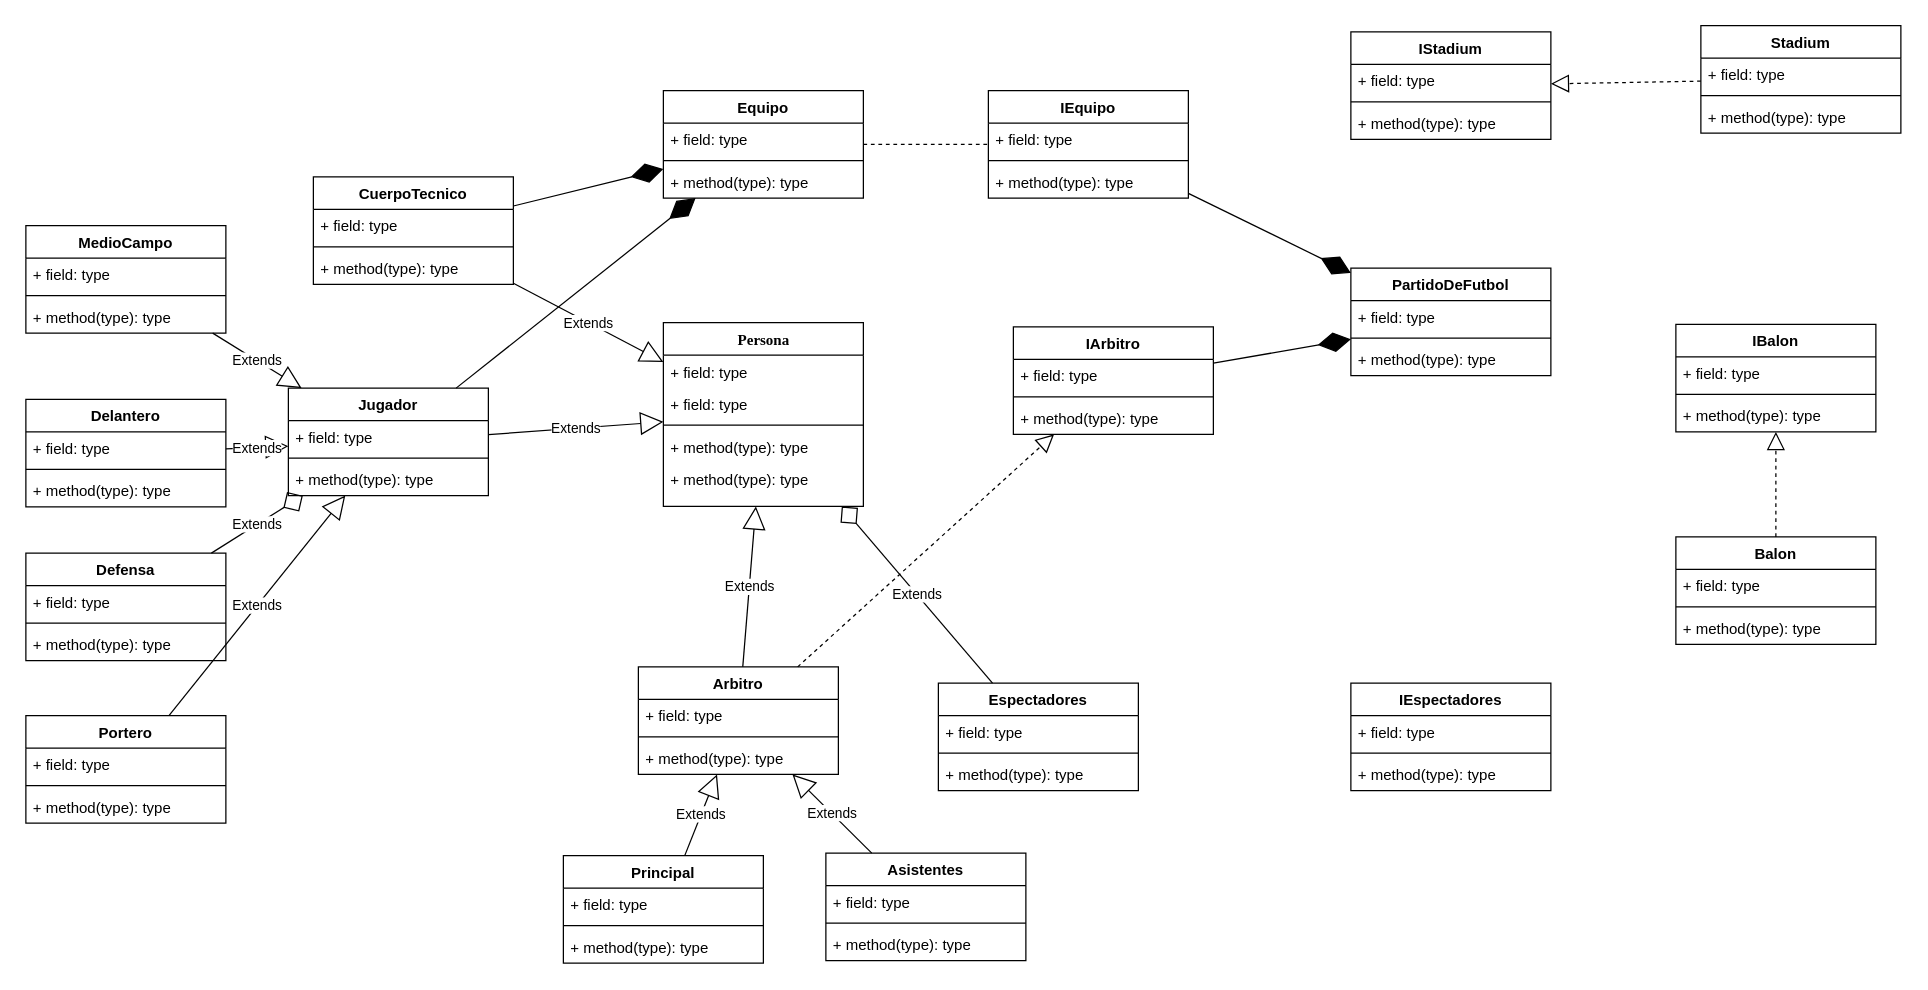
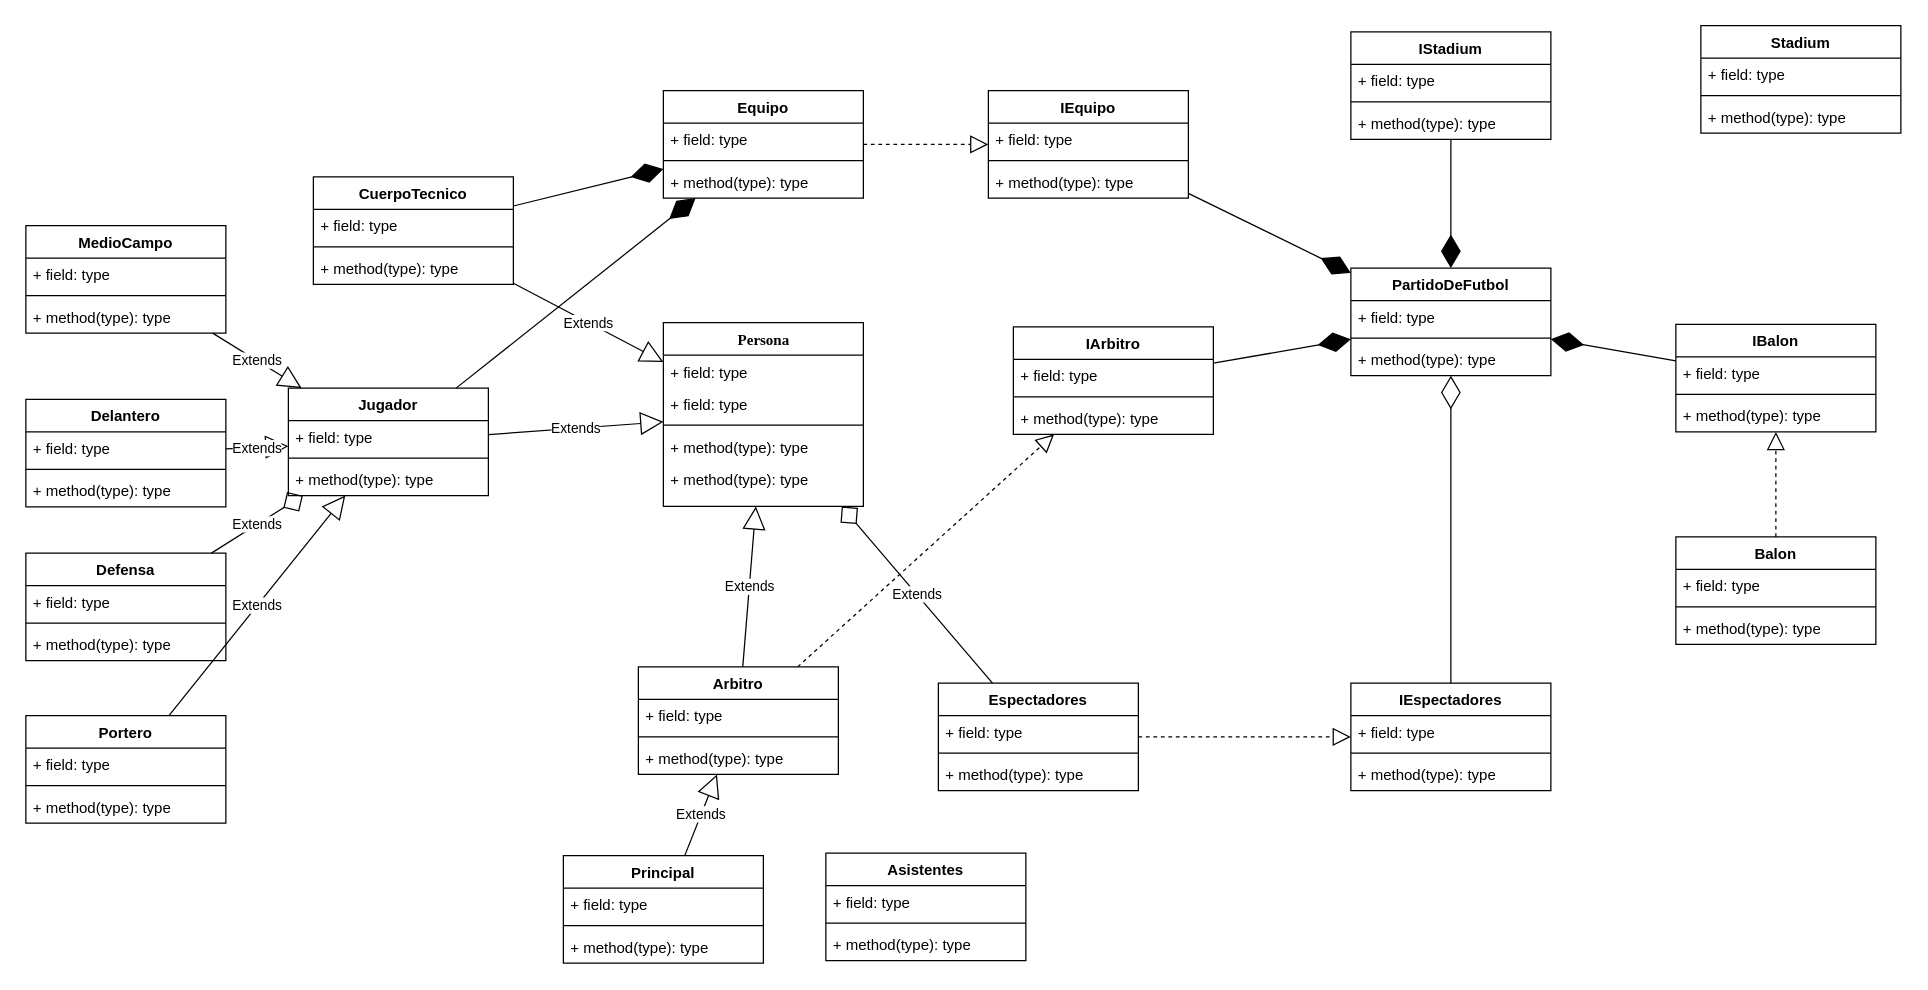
(1633, 82) -> none
(977, 144) -> (969, 144)
none -> (1451, 189)
none -> (1628, 353)
none -> (1451, 546)
none -> (1237, 737)
(840, 822) -> none
